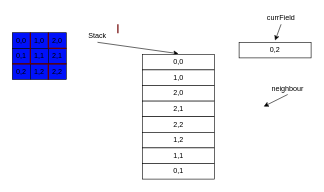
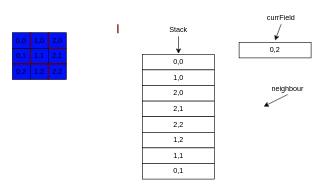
(98, 36) -> (179, 30)
